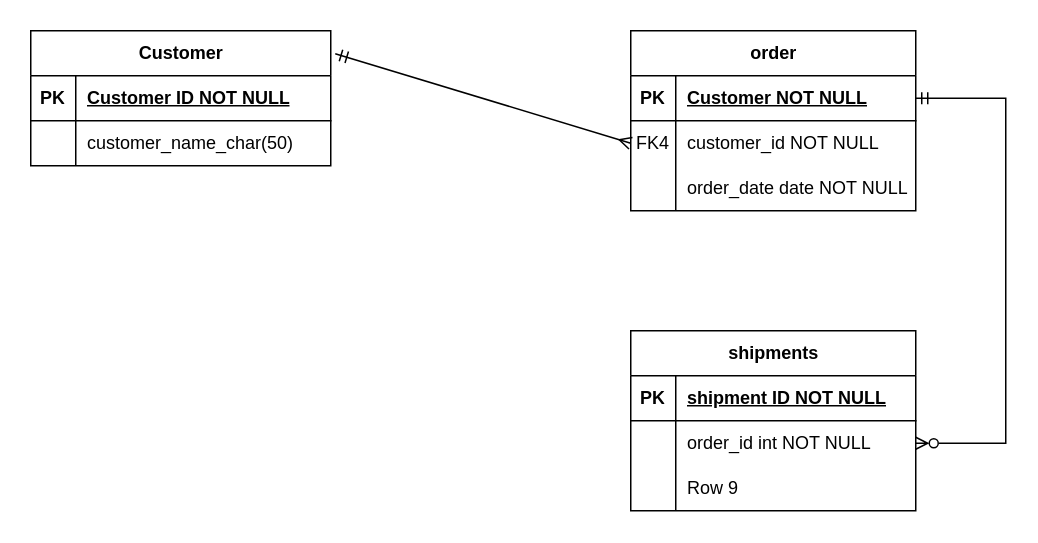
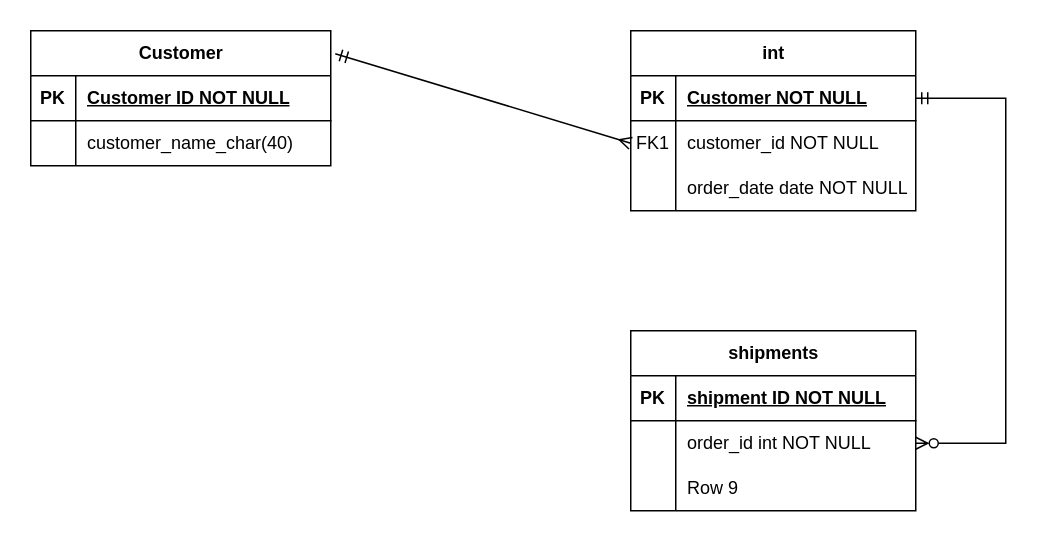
(774, 53) -> (774, 53)
(199, 143) -> (199, 143)
(653, 143) -> (653, 143)
